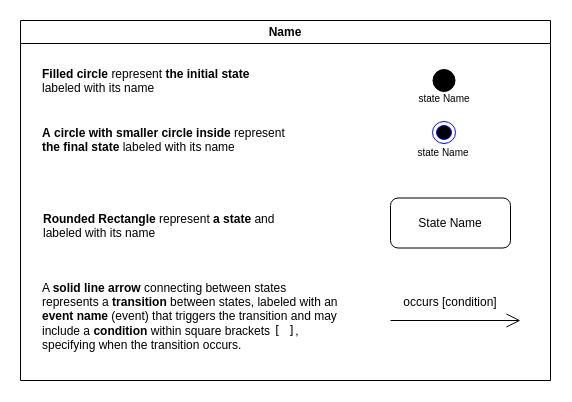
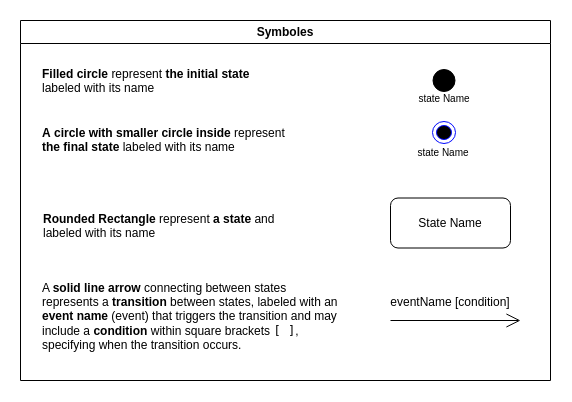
(286, 33) -> (286, 33)
(451, 303) -> (451, 303)
